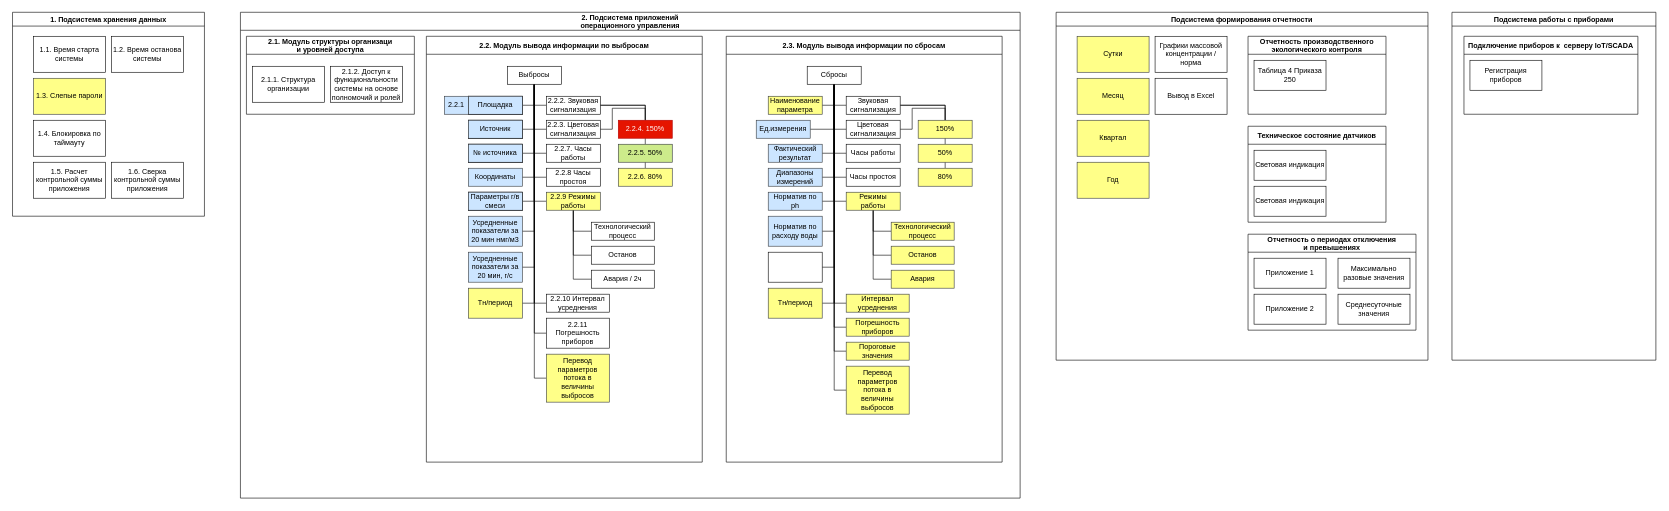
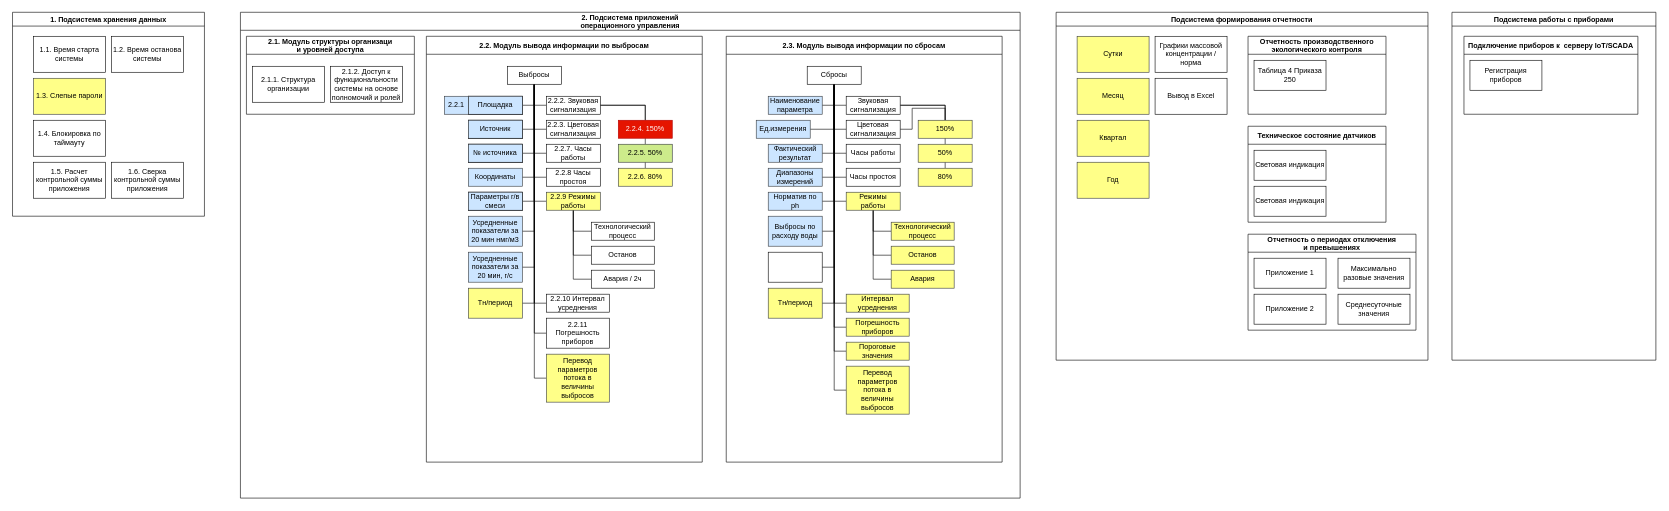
(795, 105) -> (795, 105)
(612, 109) -> none
(795, 231) -> (795, 231)
